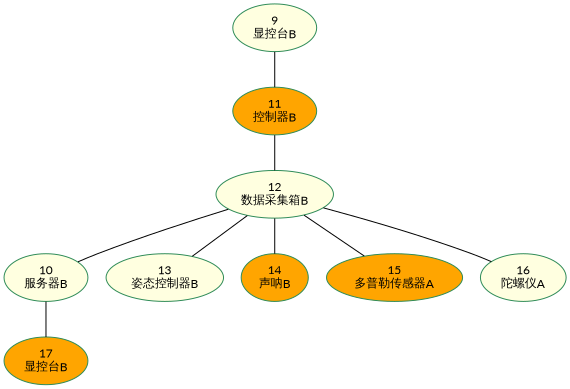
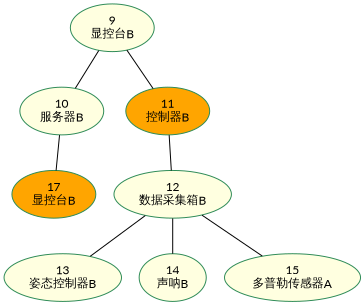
(153, 234) -> (87, 69)
(275, 278) -> (173, 278)
(395, 278) -> (293, 278)
(523, 278) -> none
